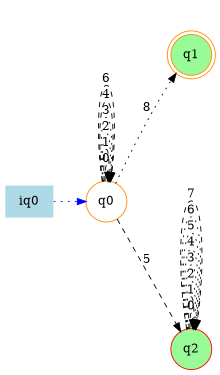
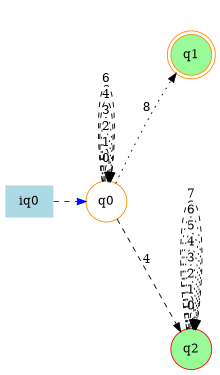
(65, 202) -> (65, 202)
(147, 260) -> (147, 260)
